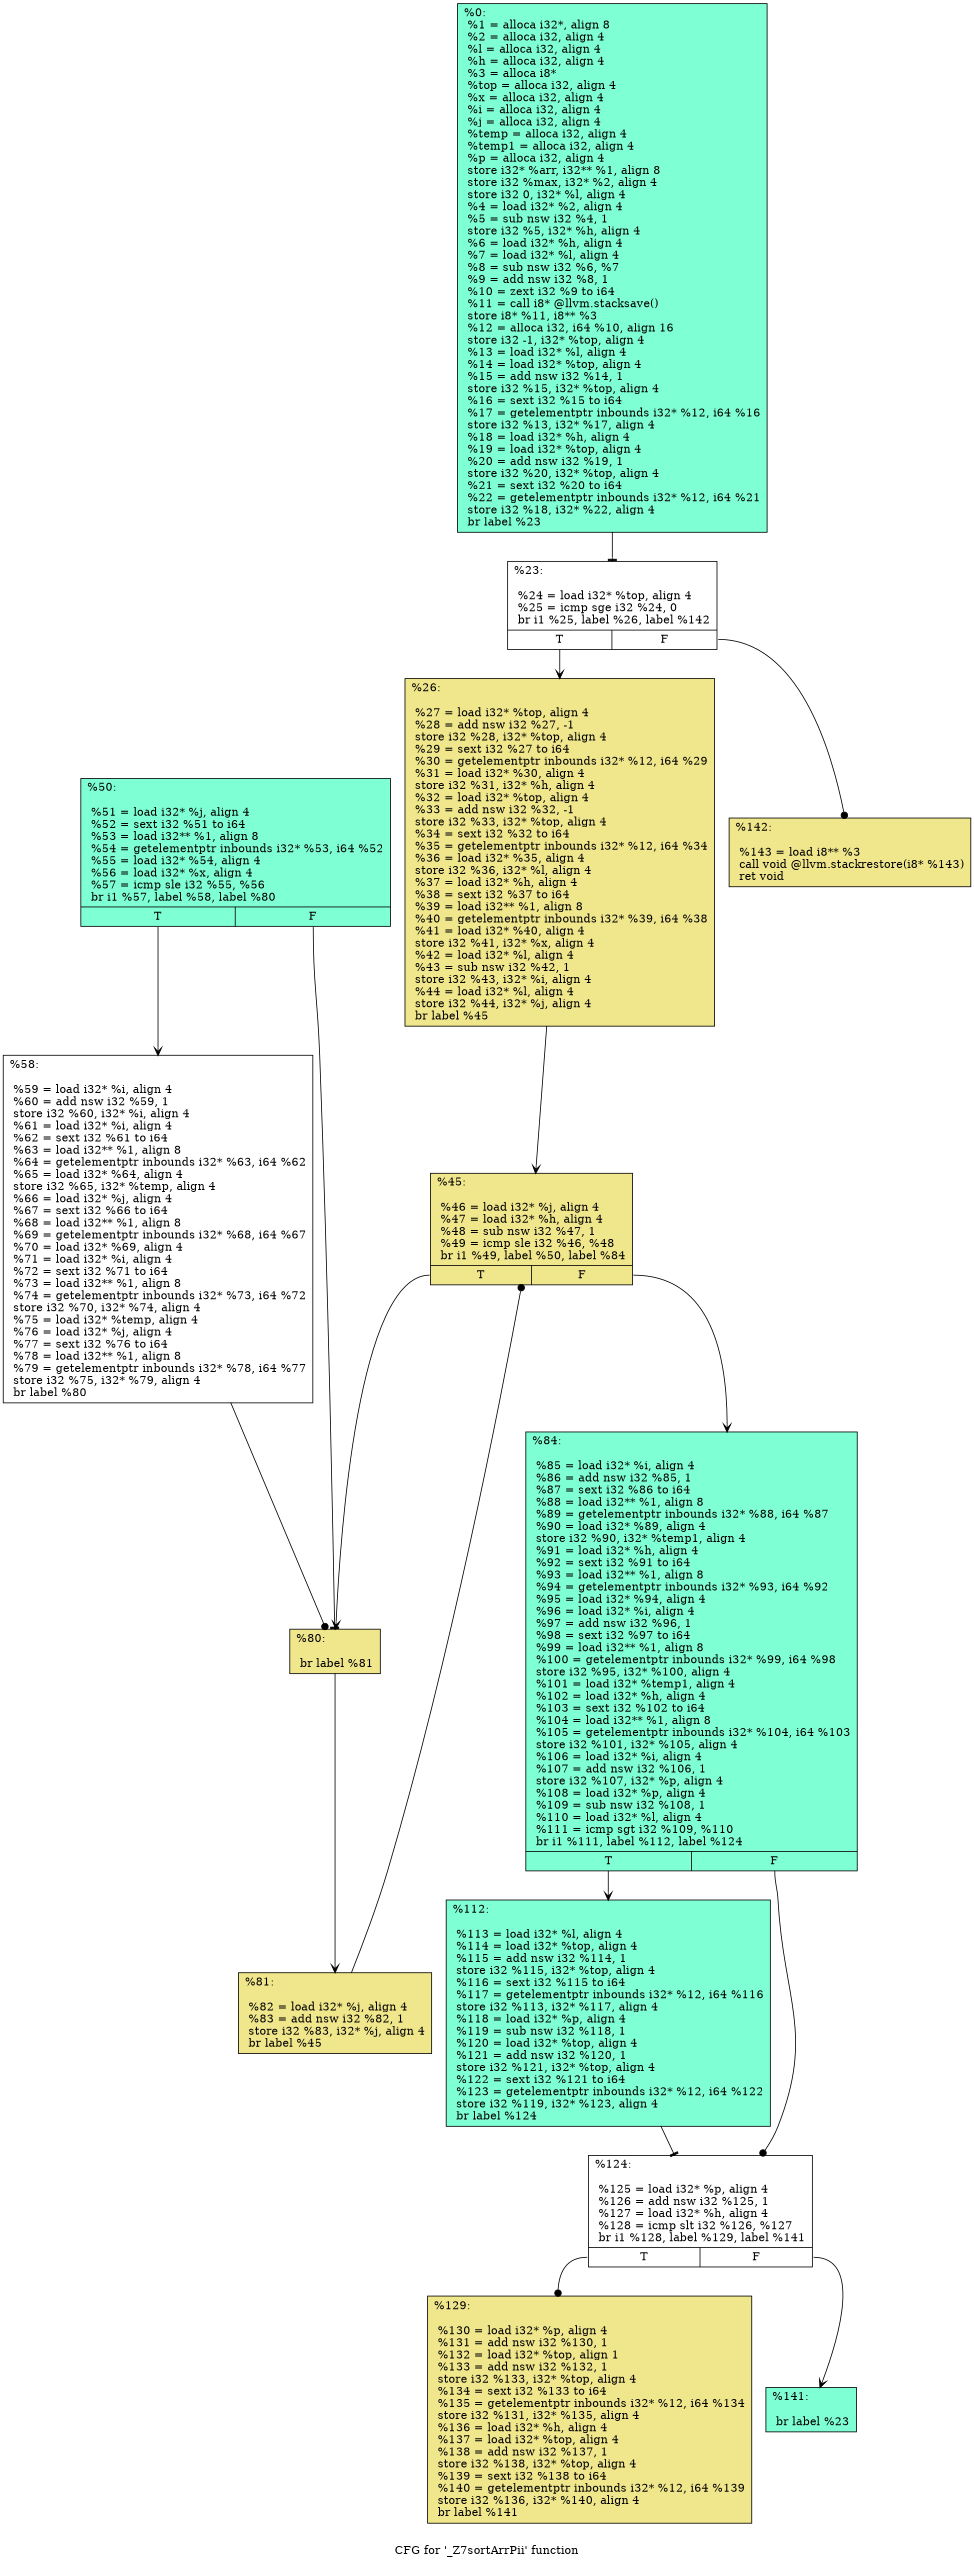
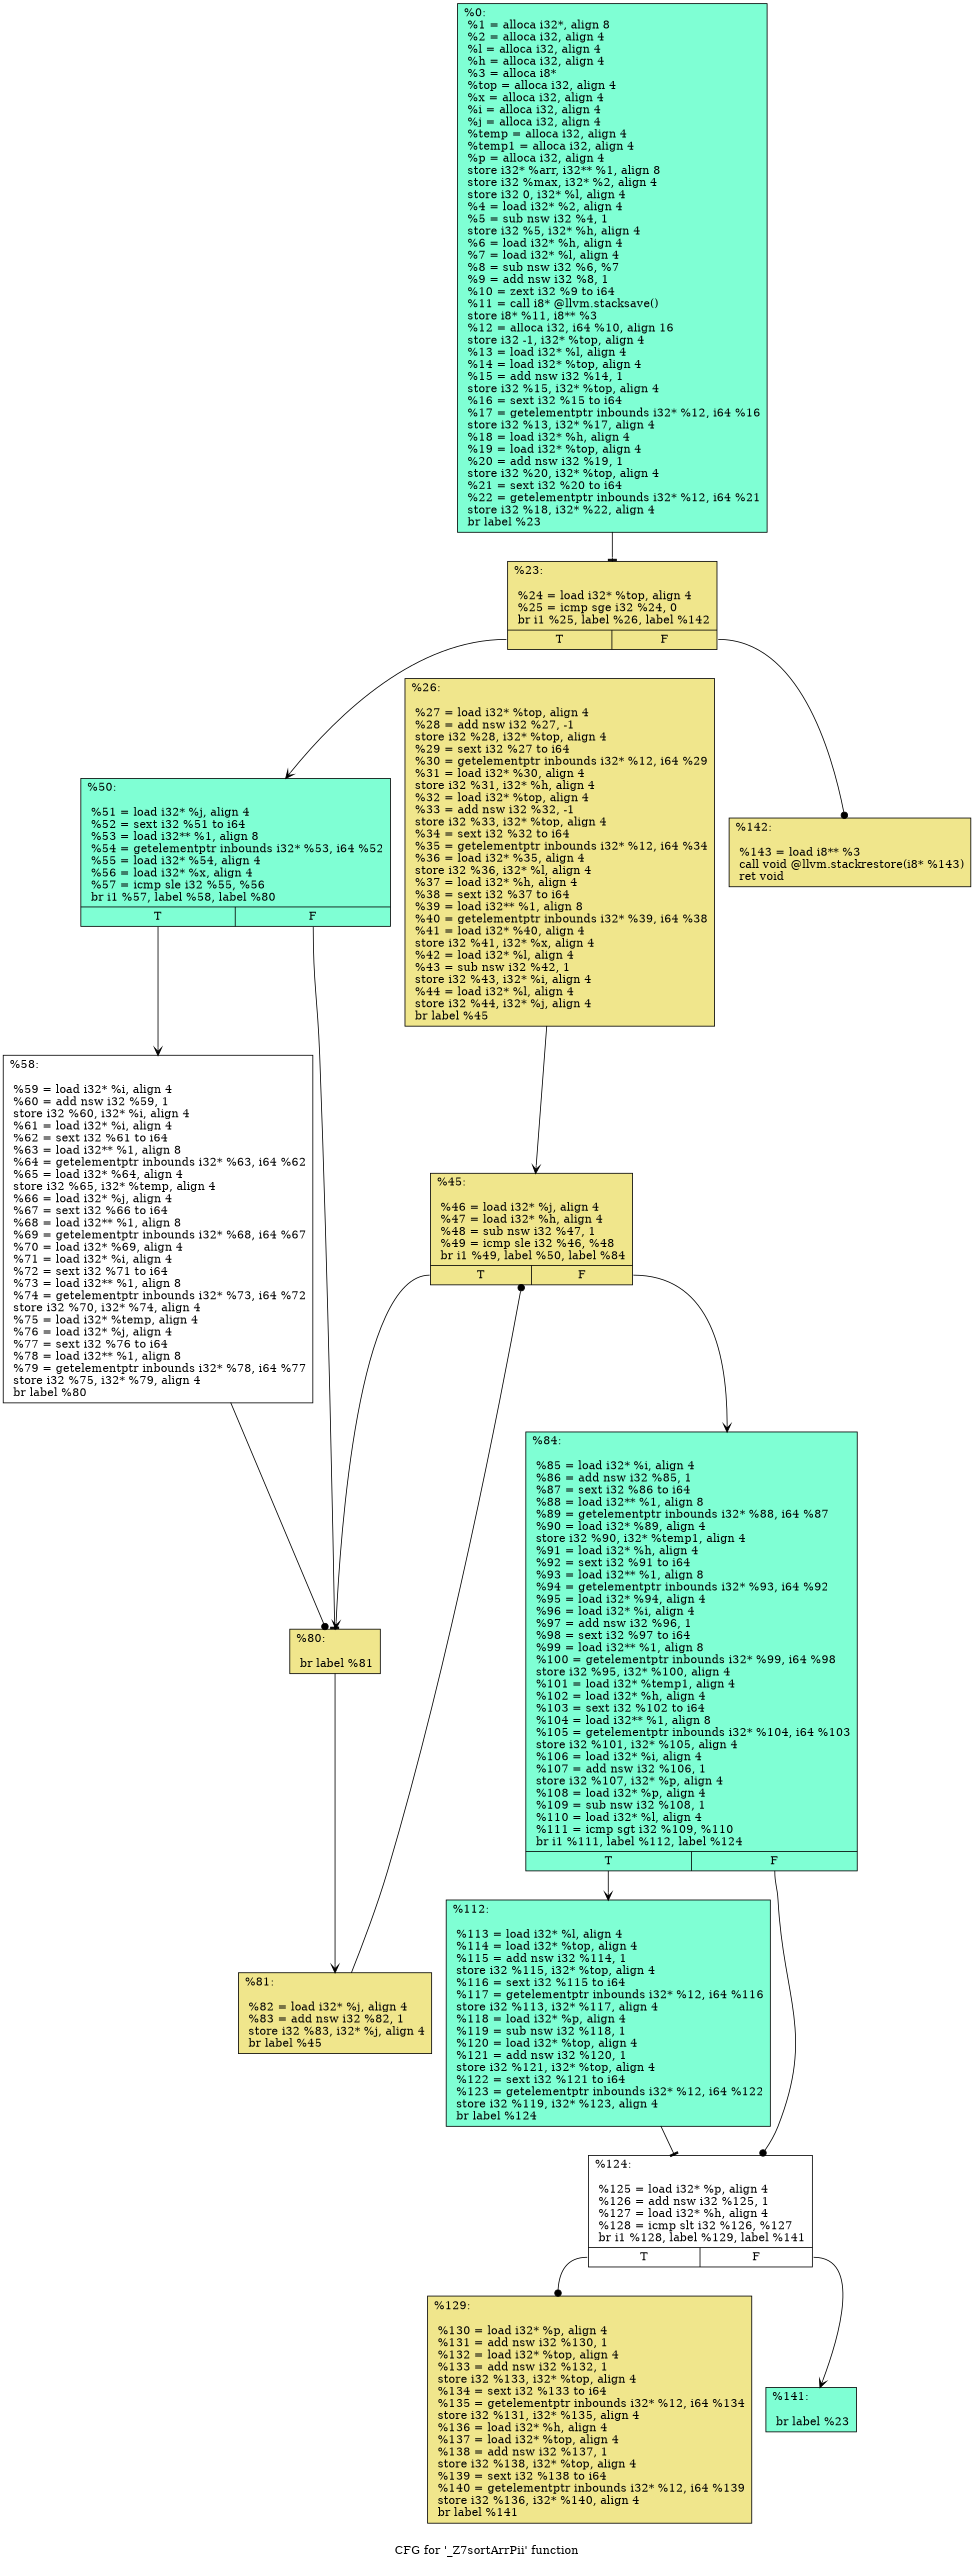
(612, 605) -> (612, 605)
(560, 660) -> (385, 682)
(527, 2355) -> (527, 2355)
